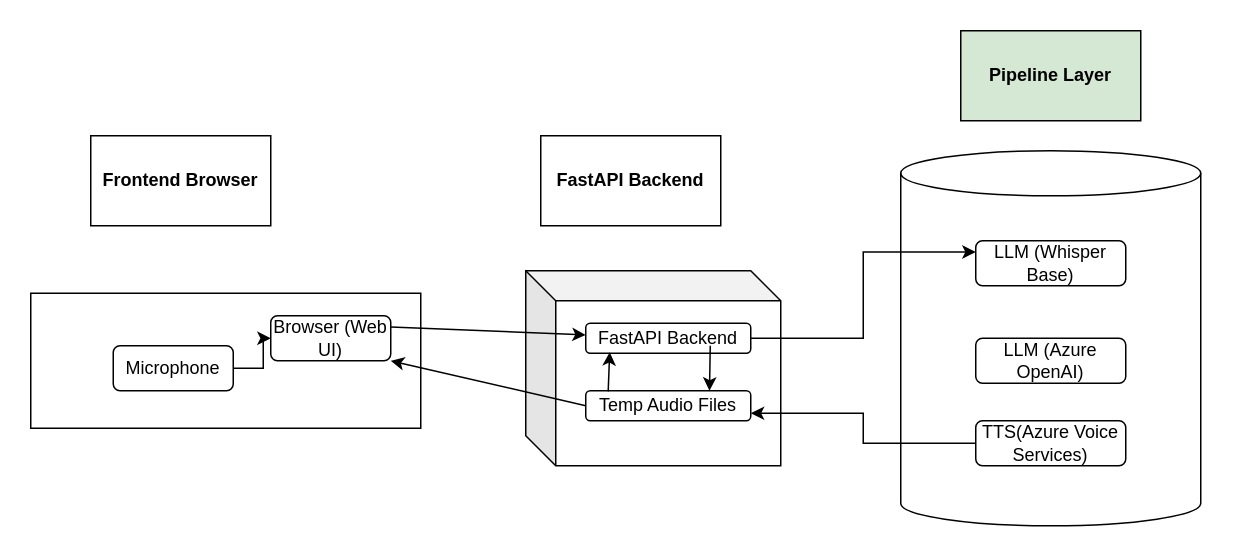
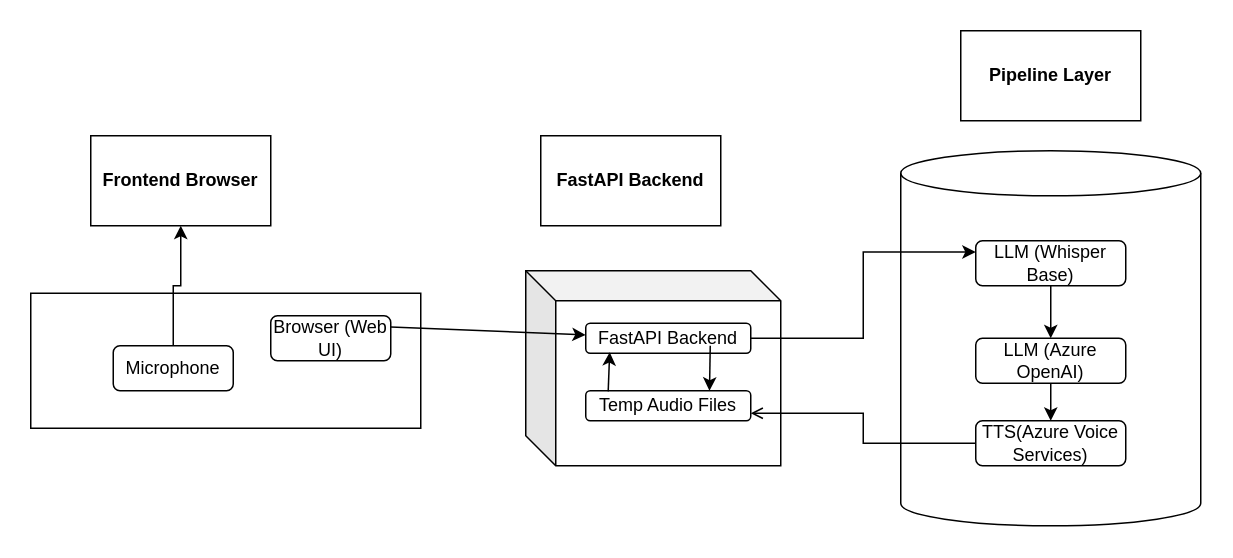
(1051, 76) -> (1051, 76)
none -> (1051, 314)
(263, 367) -> (173, 288)
(493, 384) -> none
none -> (1051, 397)
(762, 413) -> (759, 413)
